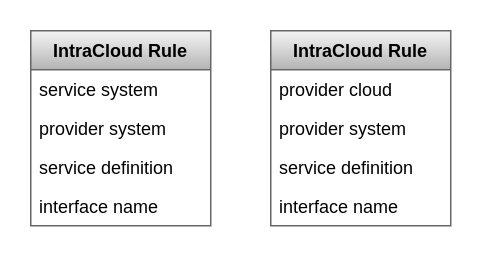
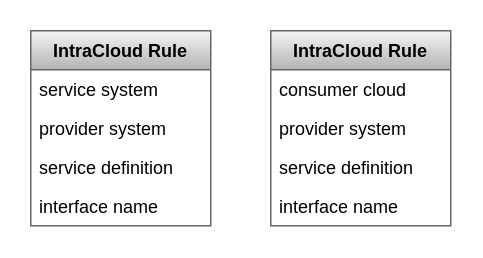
(343, 90) -> (345, 90)
